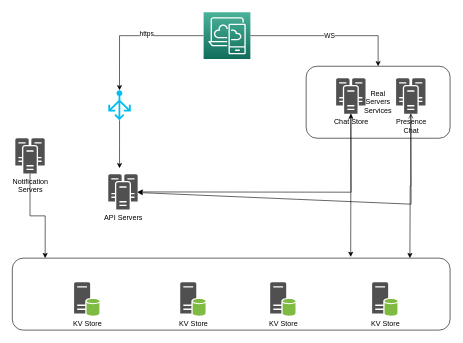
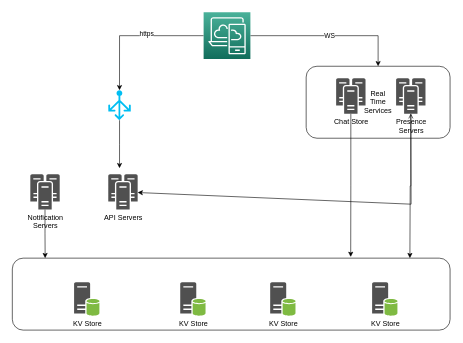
(378, 102) -> (378, 102)
(412, 127) -> (412, 127)
(30, 156) -> (45, 192)
(256, 192) -> none
